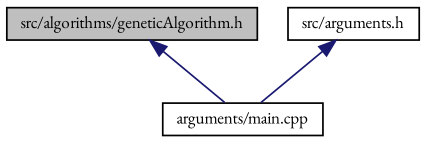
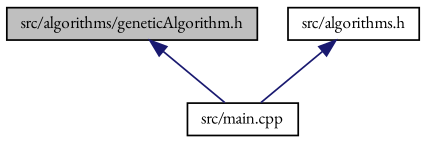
(354, 24) -> (354, 24)
(243, 119) -> (243, 119)
